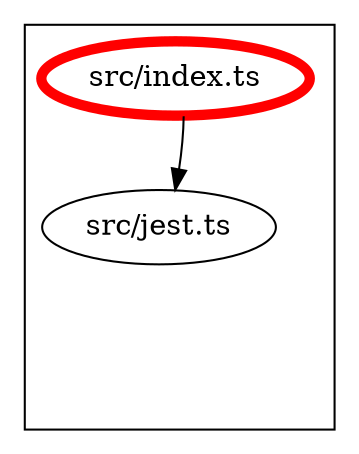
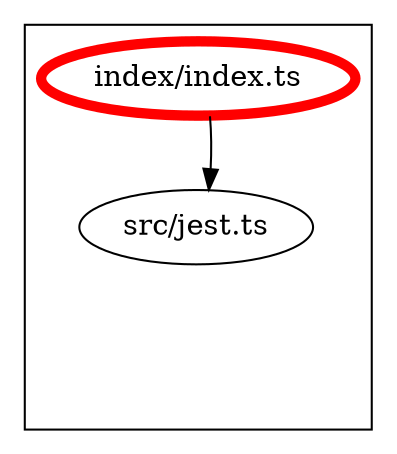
(176, 78) -> (198, 78)
